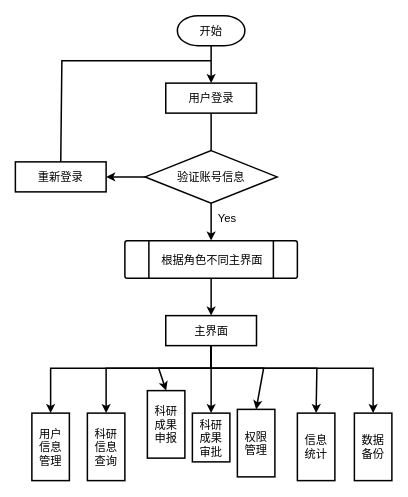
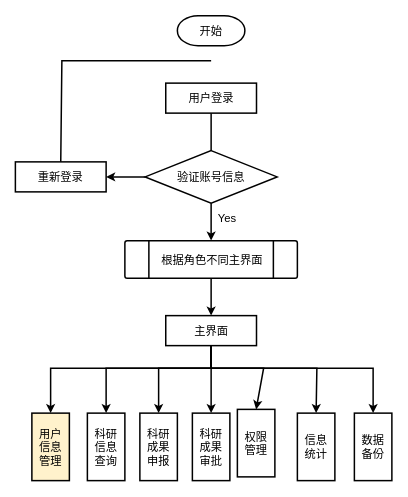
(211, 62) -> none
(166, 424) -> (159, 447)
(211, 437) -> (211, 447)
(51, 447) -> (51, 447)
